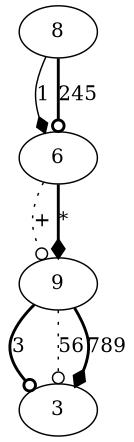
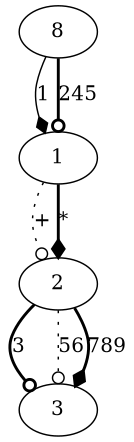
(58, 158) -> (58, 158)
(58, 284) -> (58, 284)
